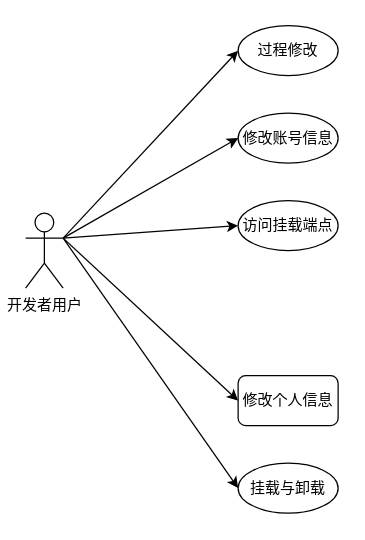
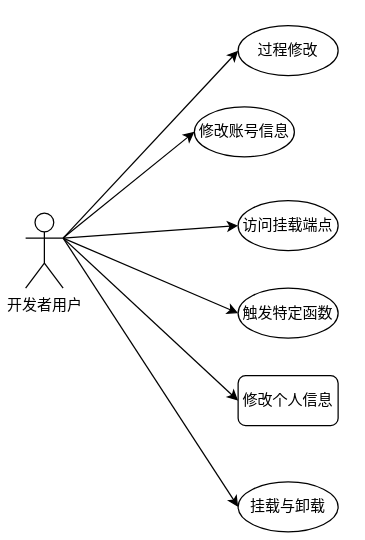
(288, 138) -> (244, 132)
none -> (149, 275)
none -> (288, 313)
(288, 488) -> (288, 507)
